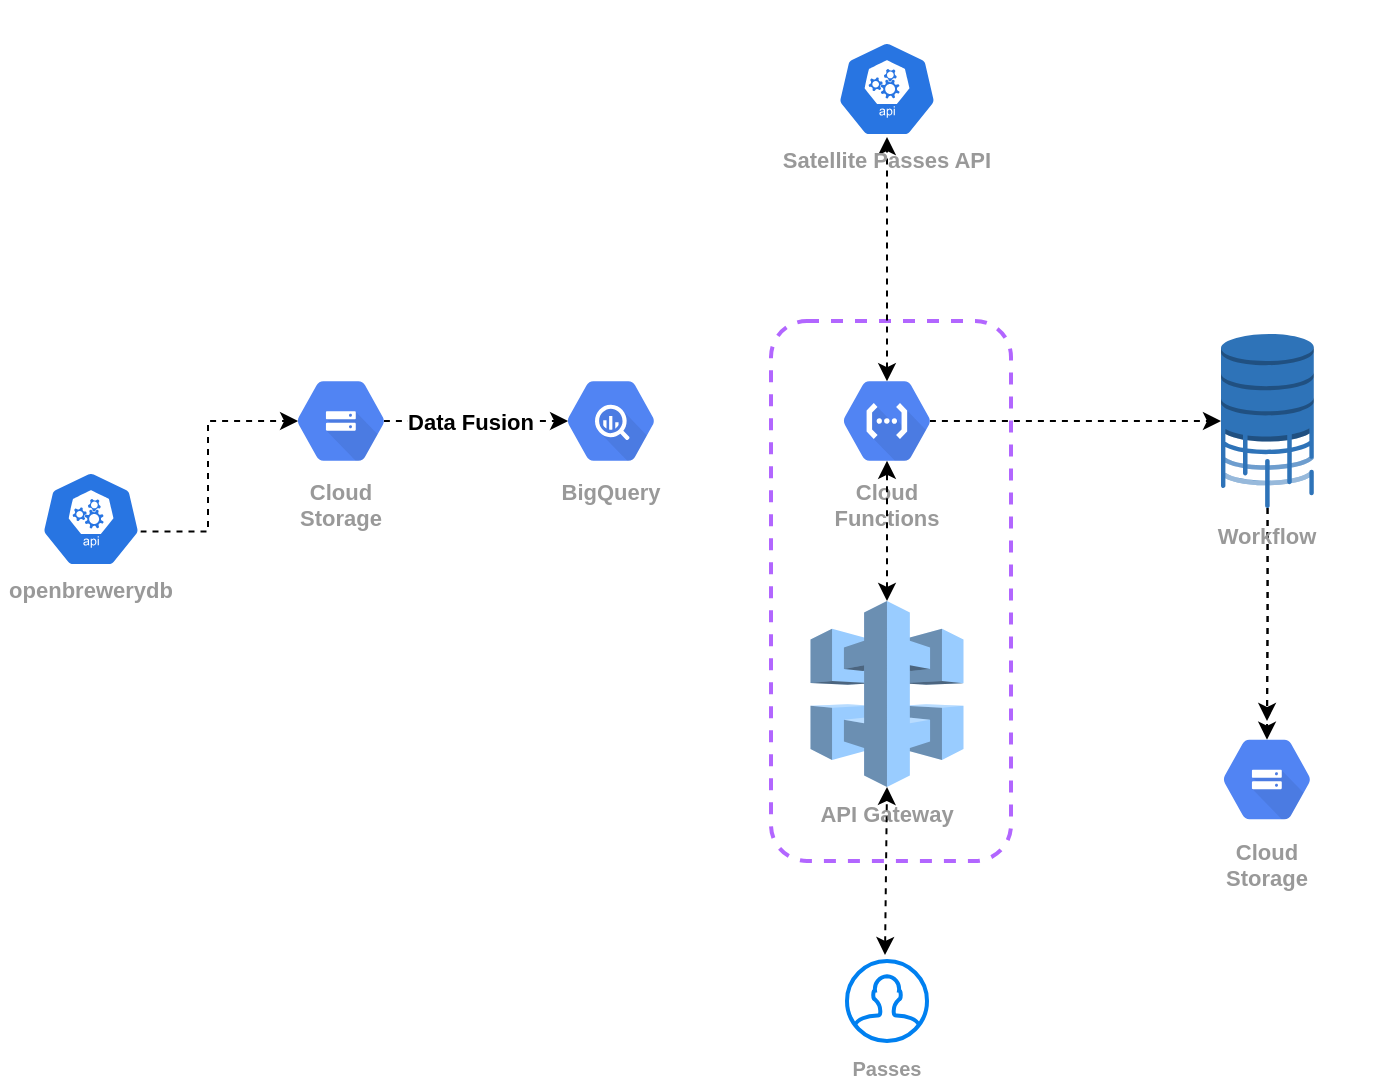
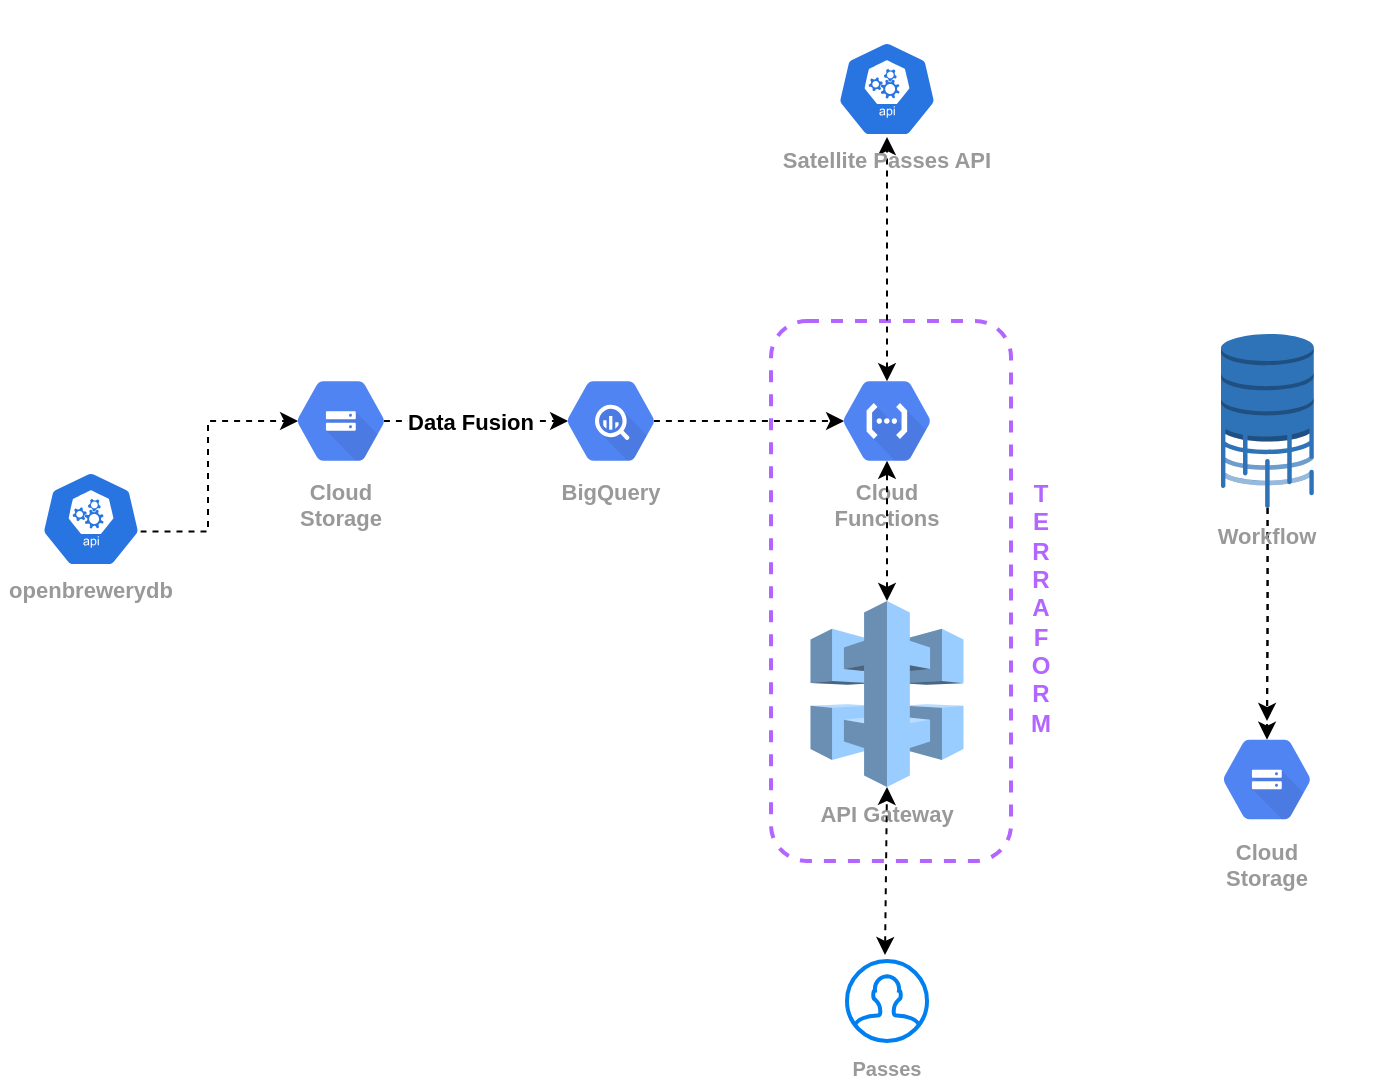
none -> (742, 421)
(1069, 421) -> none
none -> (1041, 610)
